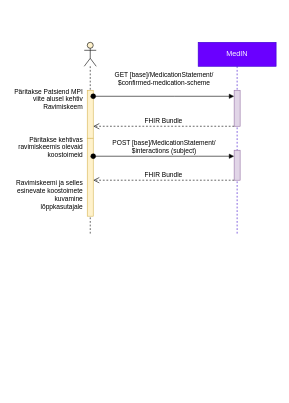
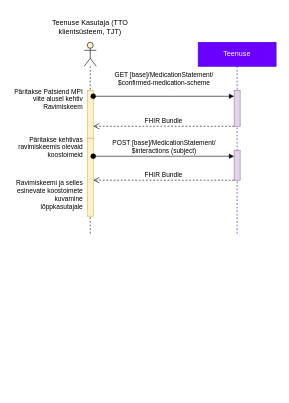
none -> (90, 27)
(237, 54) -> (237, 54)
